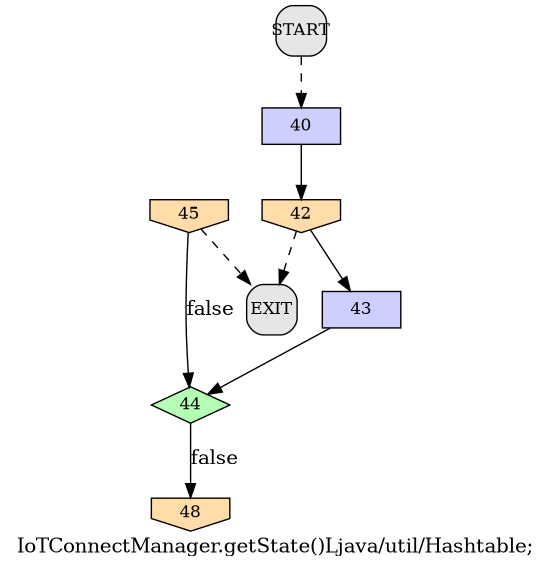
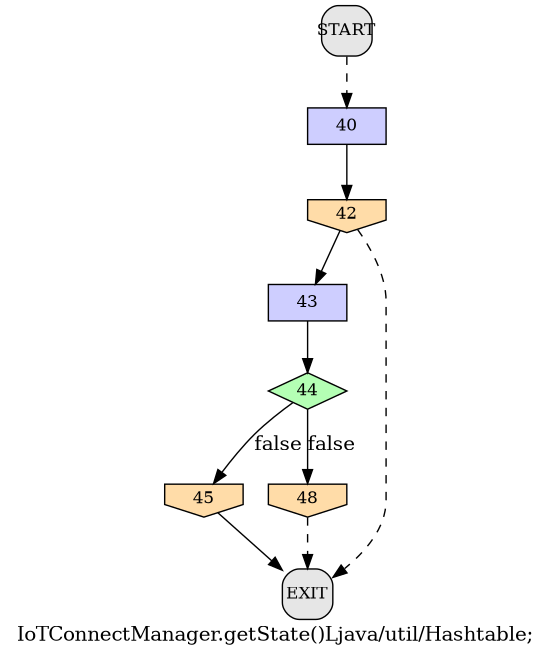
(221, 251) -> (245, 537)
(186, 303) -> (254, 434)
none -> (308, 536)
